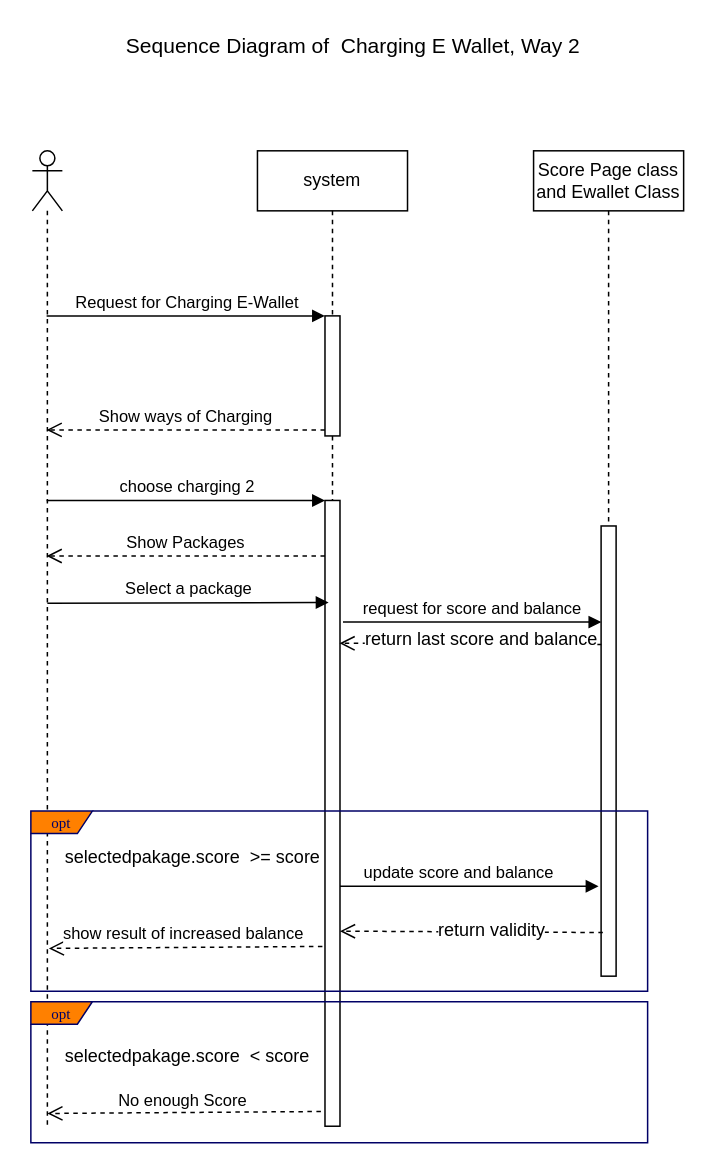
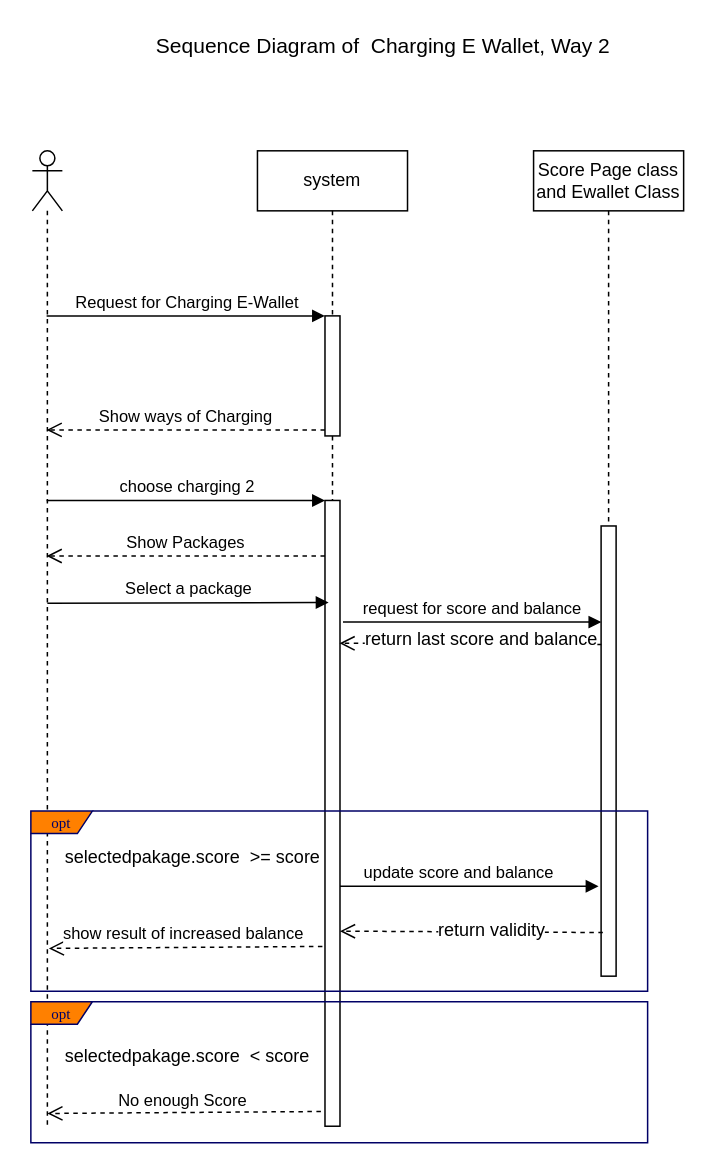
(353, 46) -> (383, 46)
